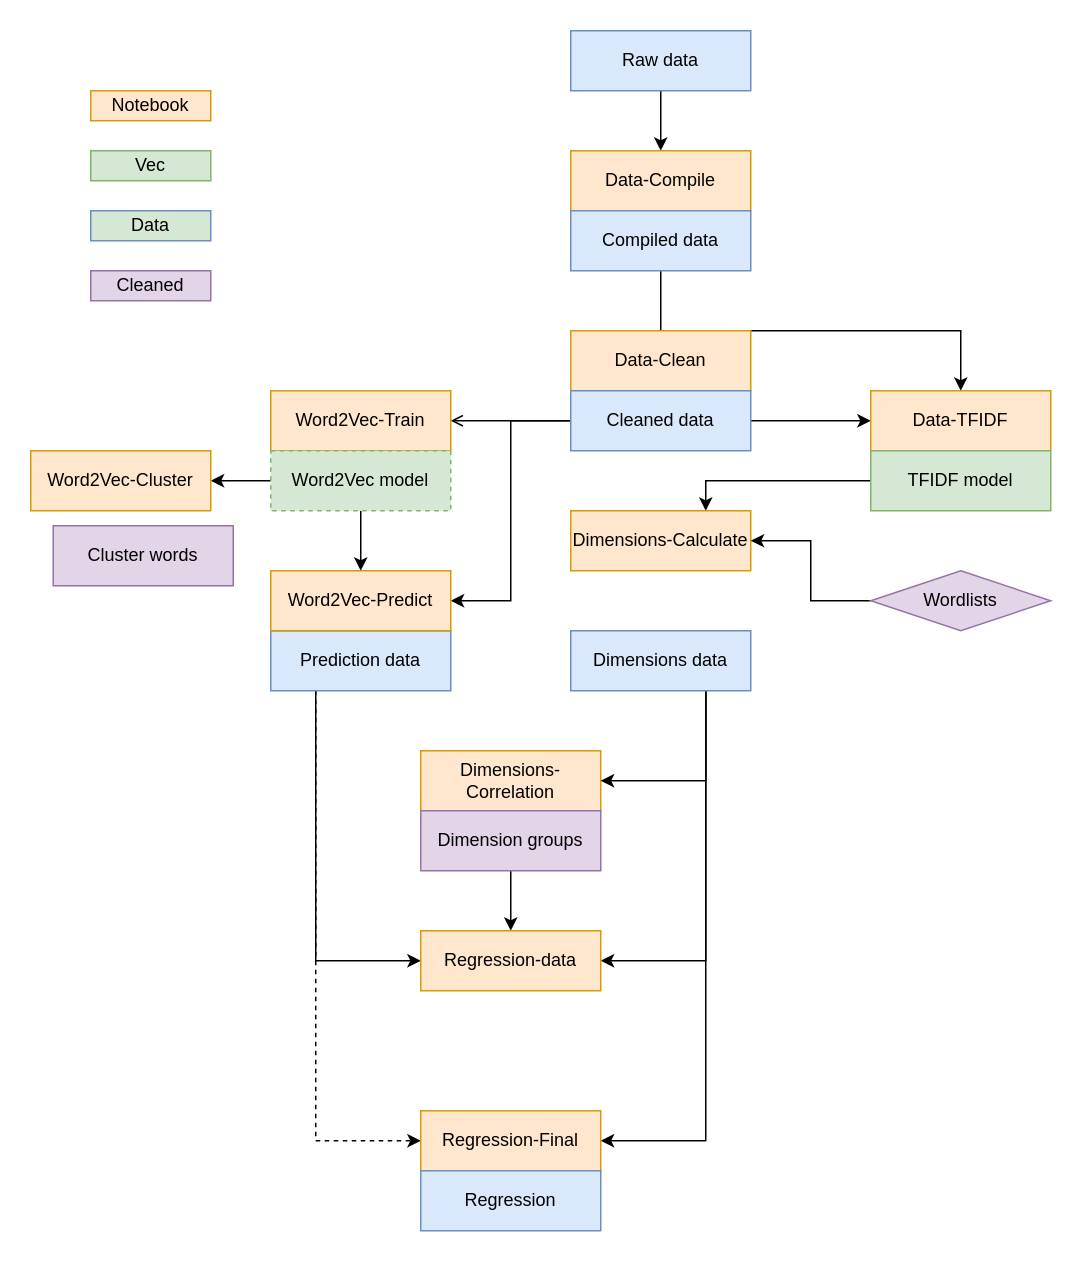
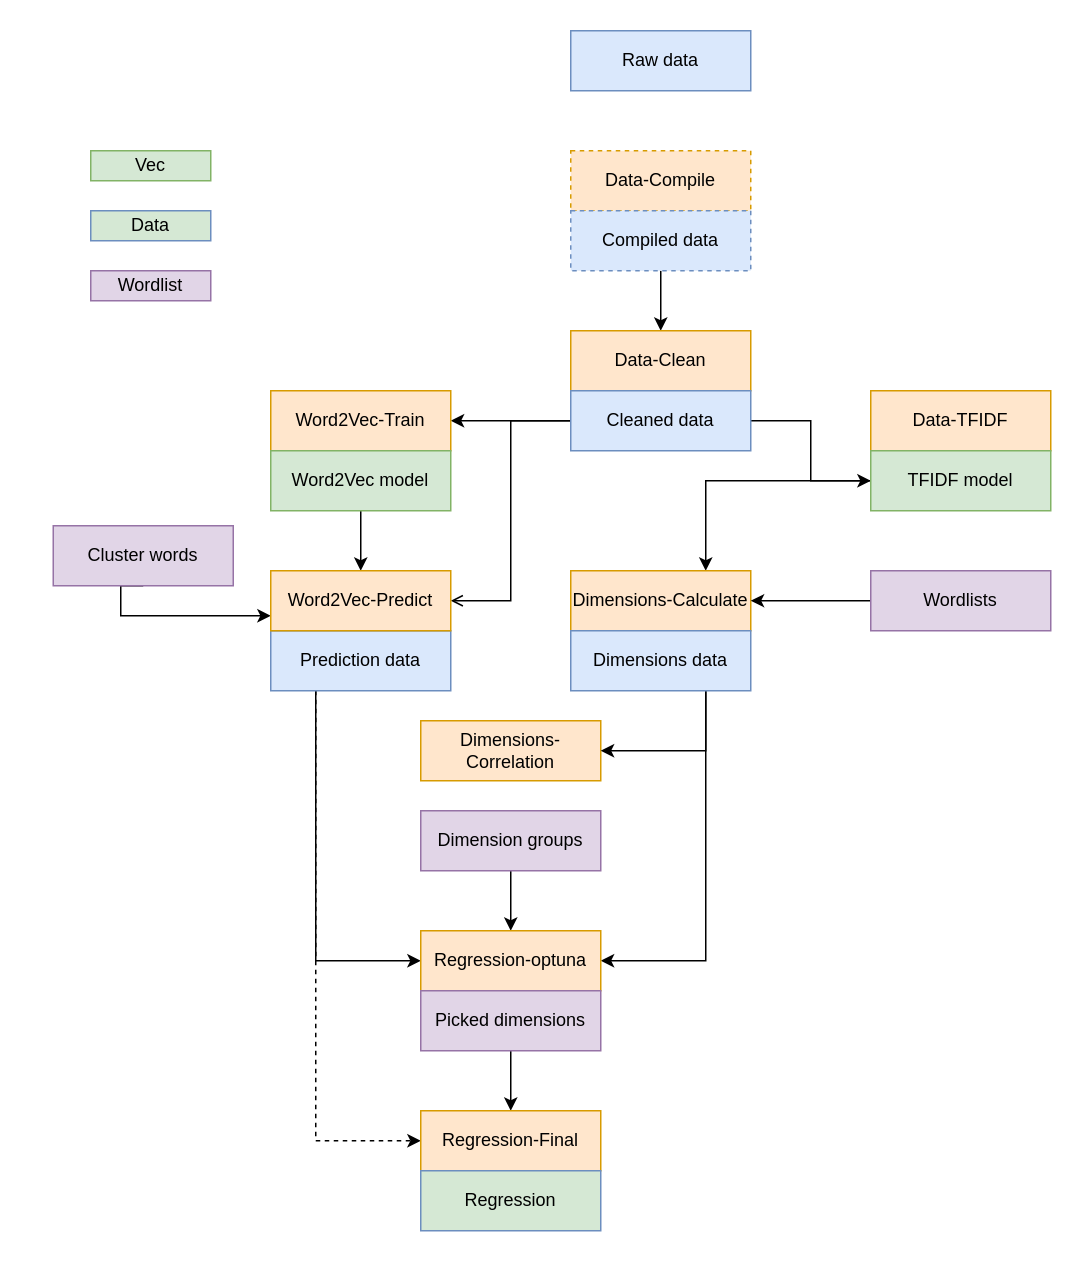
(151, 106) -> none
(661, 116) -> none
(661, 181) -> (661, 181)
(661, 241) -> (661, 241)
(151, 286) -> (151, 286)
(880, 331) -> (661, 319)
(459, 421) -> (462, 421)
(834, 421) -> (811, 447)
(121, 481) -> none
(246, 481) -> none
(361, 481) -> (361, 481)
(661, 541) -> (661, 601)
(462, 601) -> (459, 601)
(961, 601) -> (961, 601)
none -> (175, 616)
(511, 781) -> (511, 751)
(511, 961) -> (511, 961)
none -> (511, 1021)
none -> (511, 1076)
(706, 1098) -> none
(511, 1201) -> (511, 1201)
